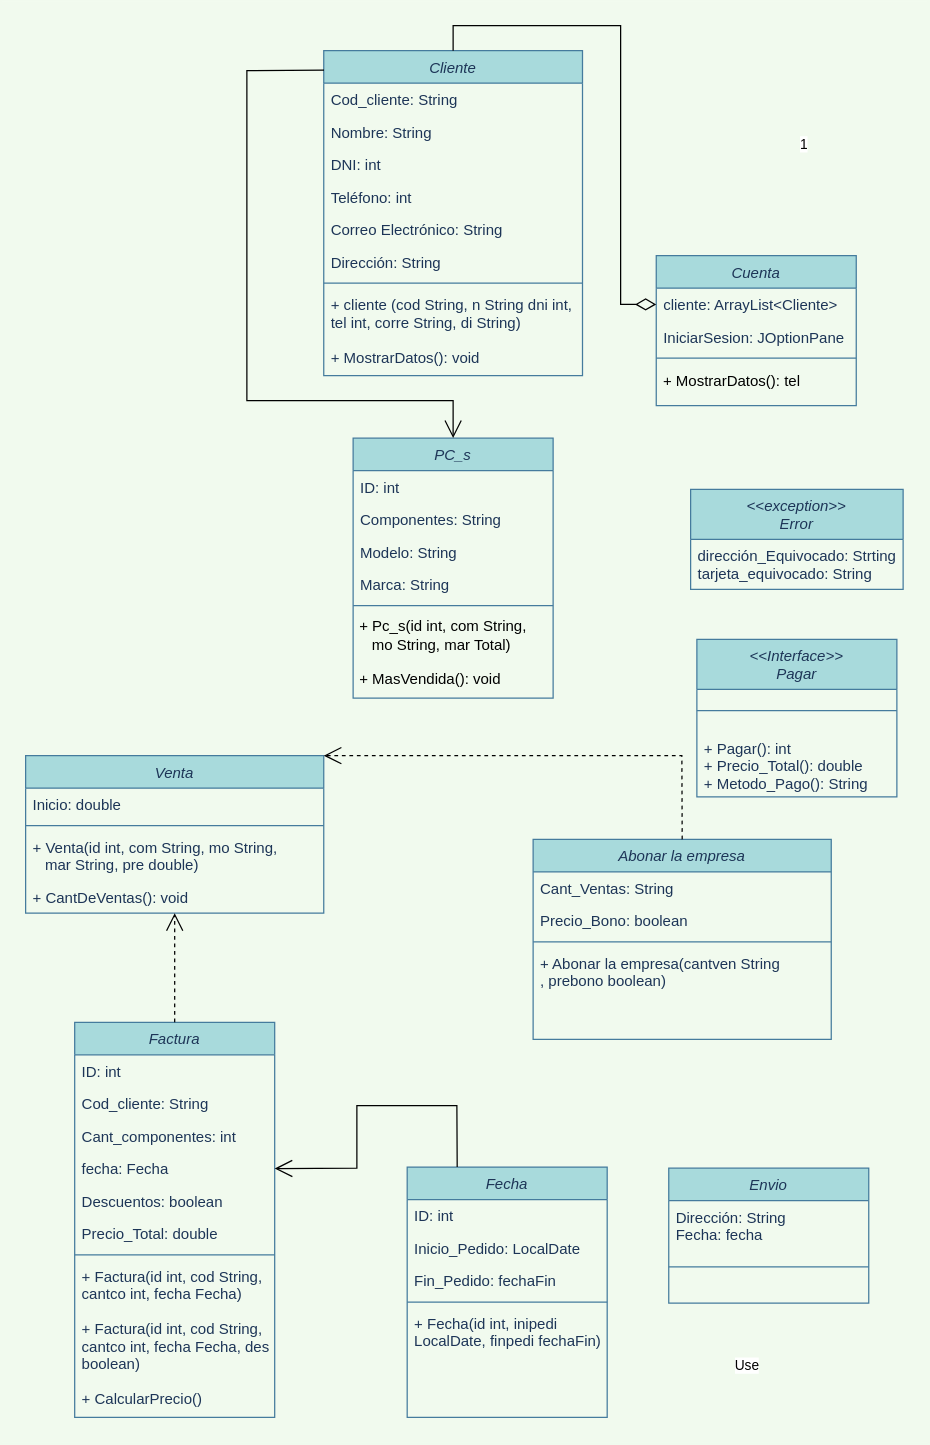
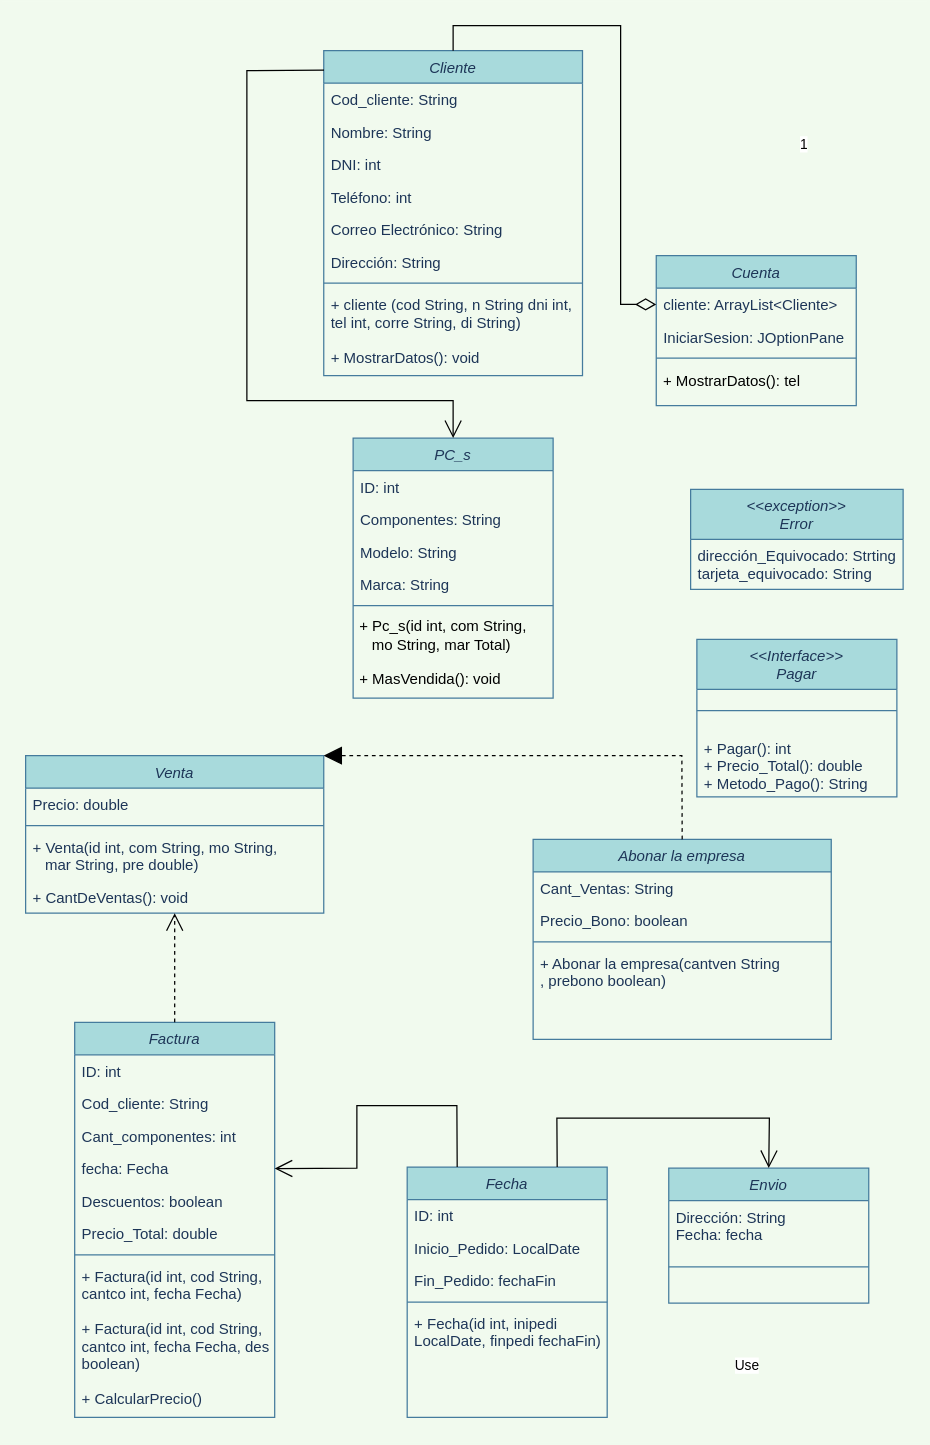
(335, 756) -> (342, 756)
(82, 805) -> (84, 805)
none -> (663, 1118)
